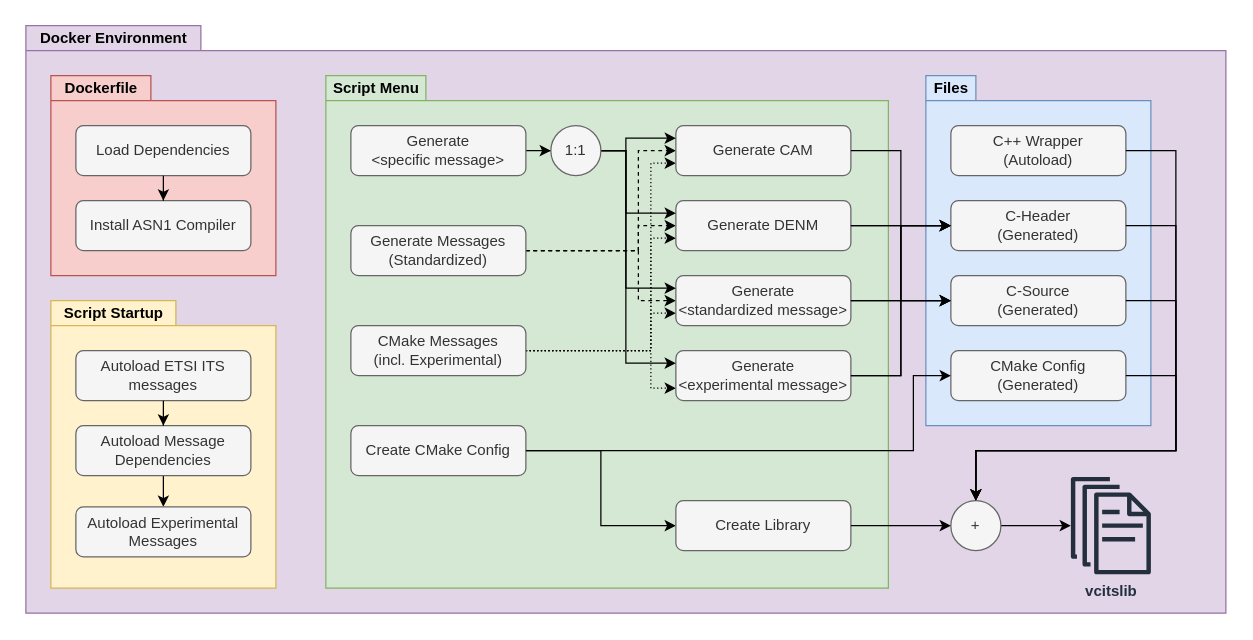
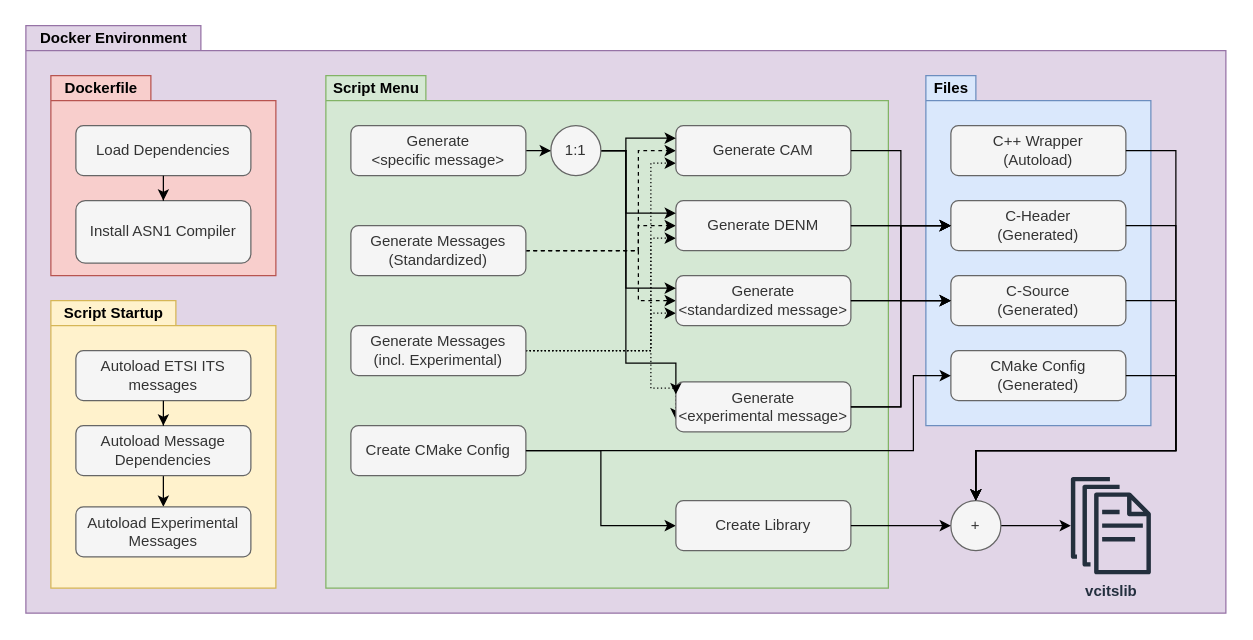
(163, 226) -> (163, 232)
(438, 351) -> (438, 351)
(763, 376) -> (763, 407)
